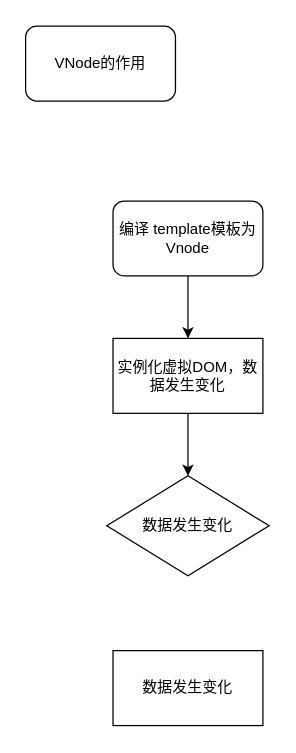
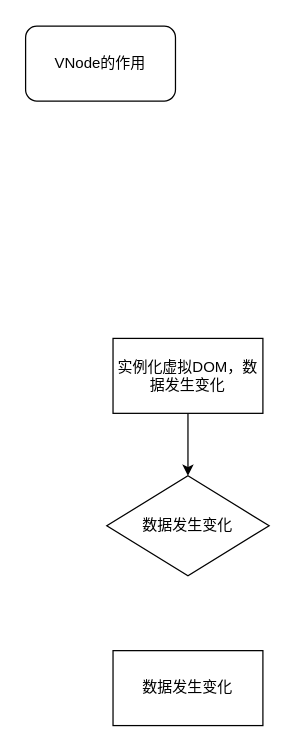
(188, 238) -> none
(188, 303) -> none
